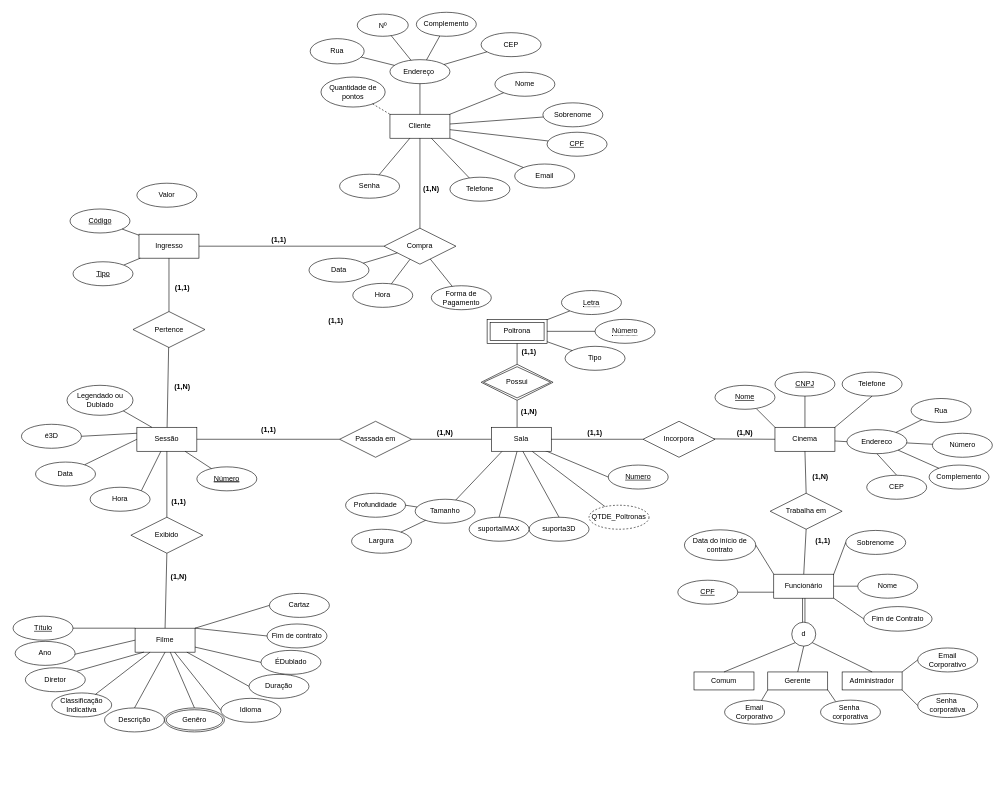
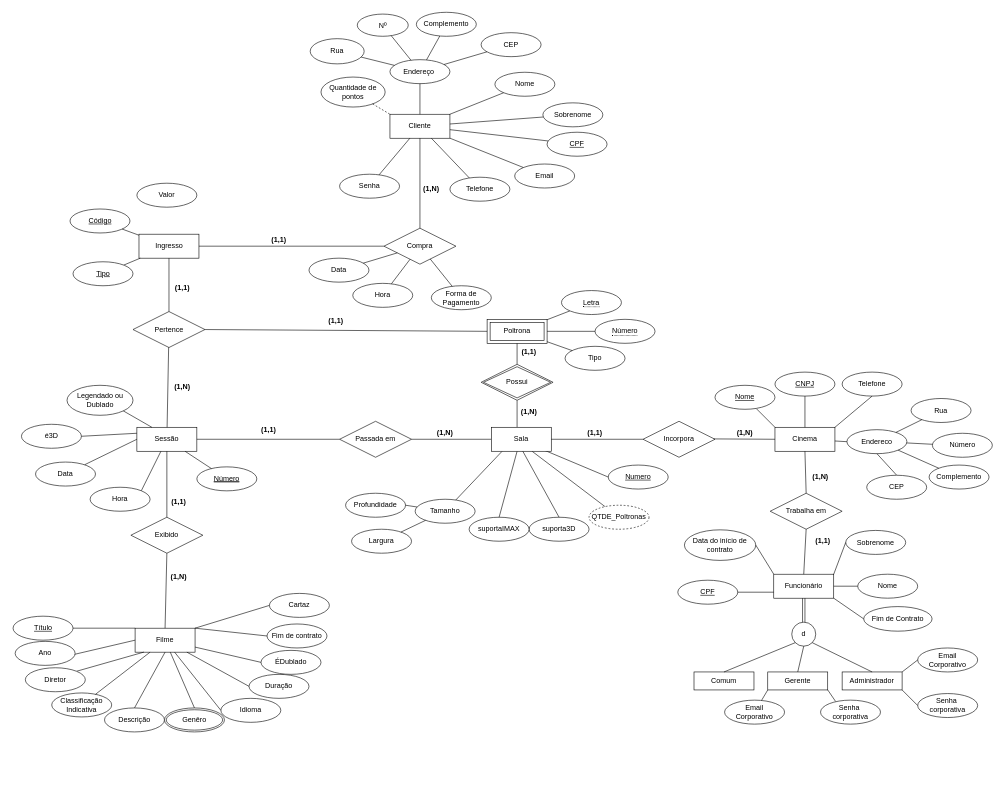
none -> (346, 331)
